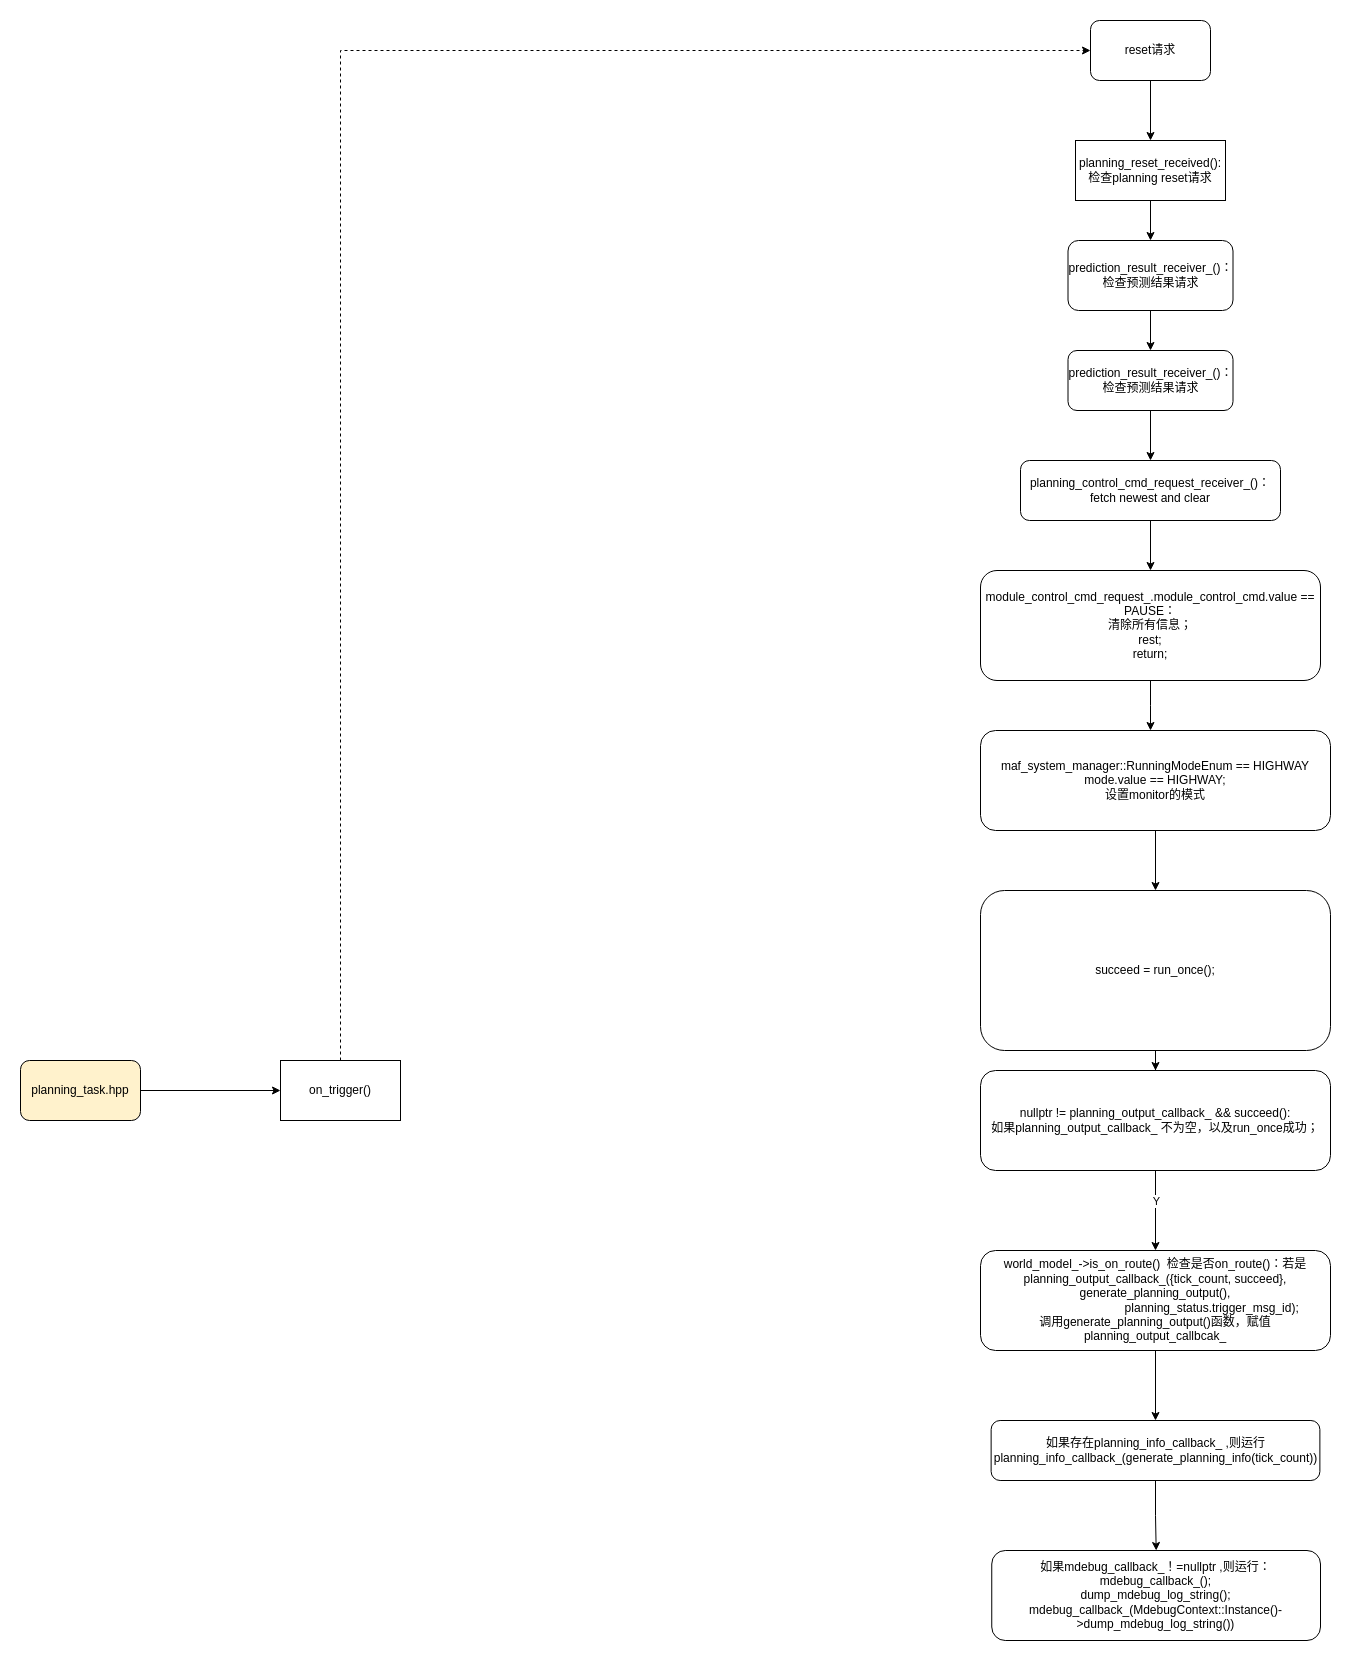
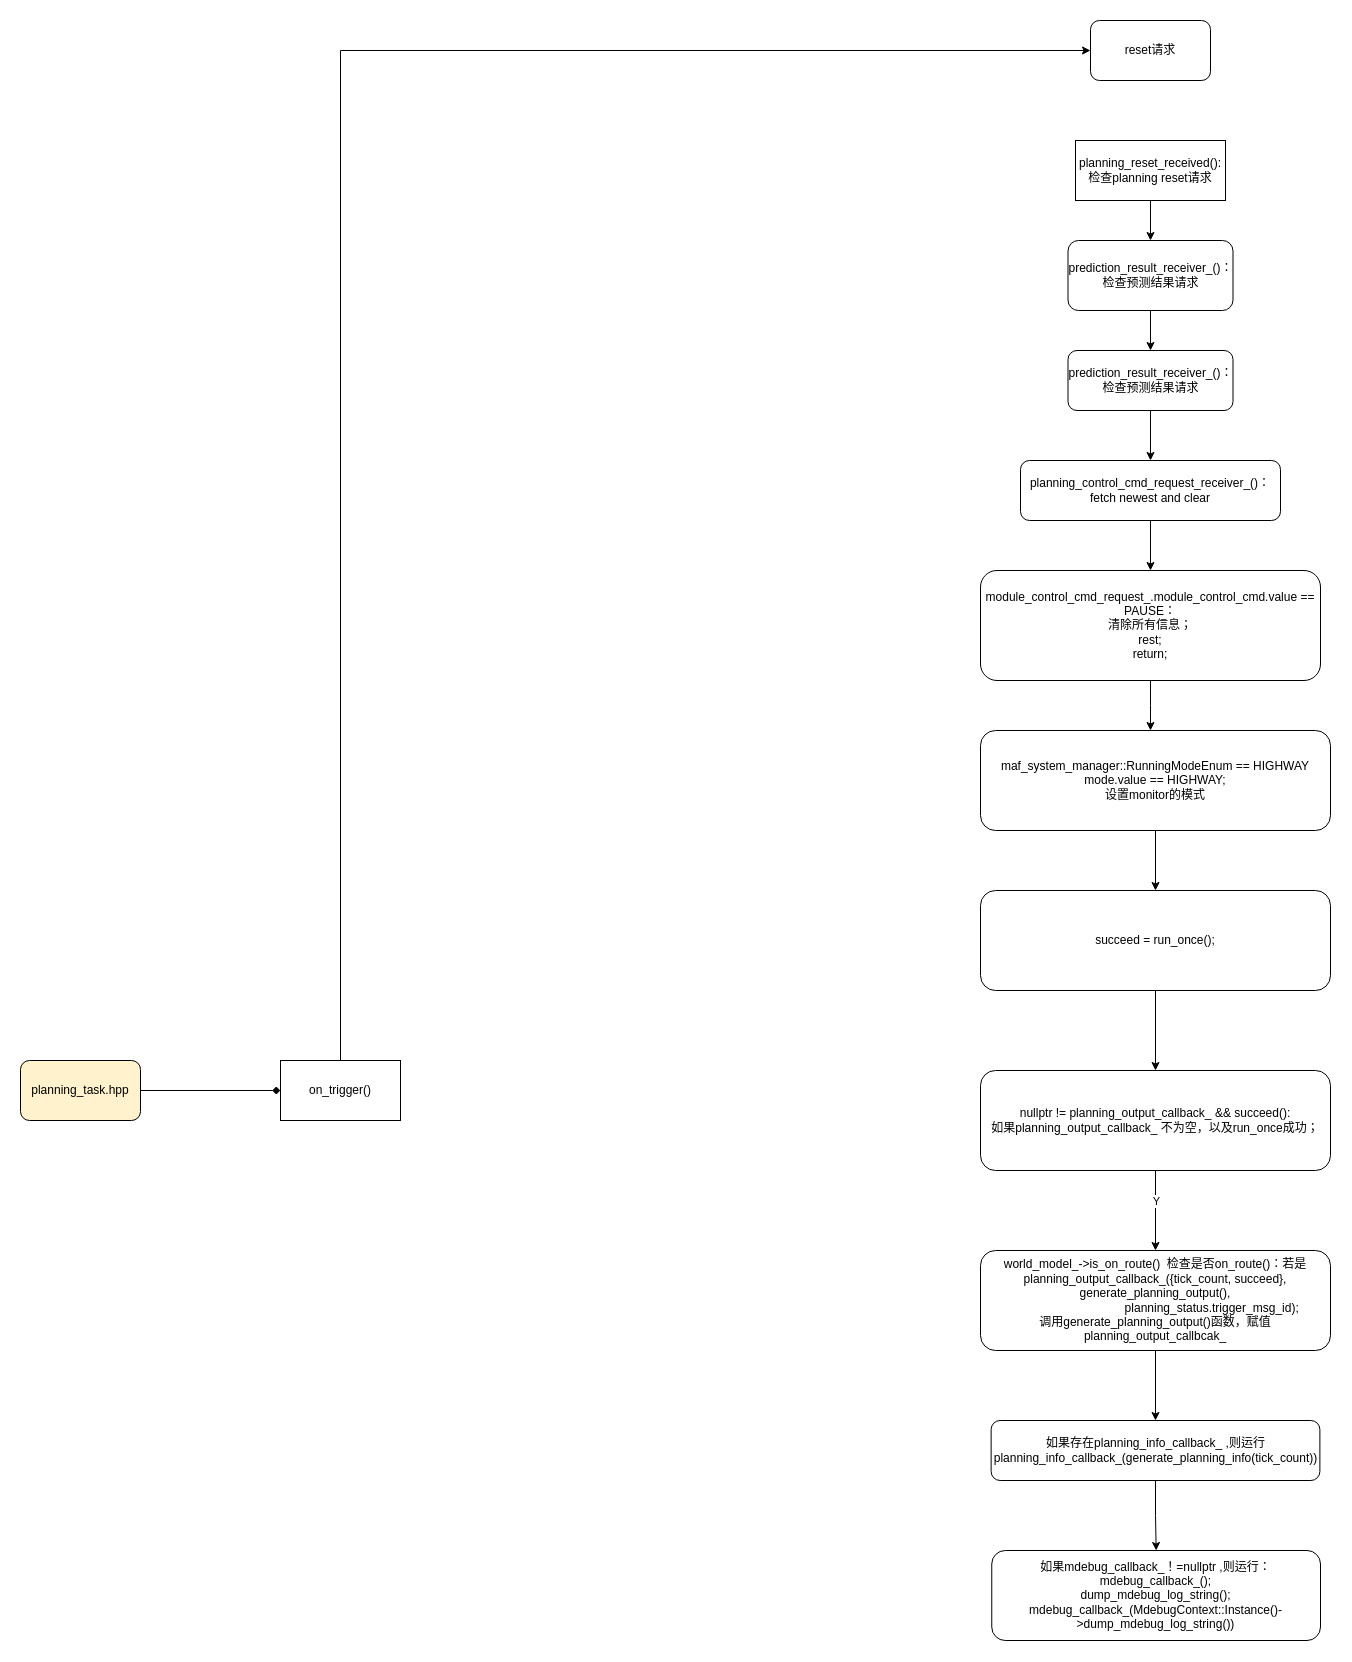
(1151, 107) -> none
(341, 184) -> (341, 184)
(1156, 971) -> (1156, 941)
(272, 1091) -> (272, 1091)
